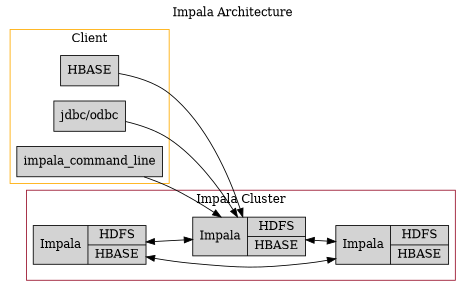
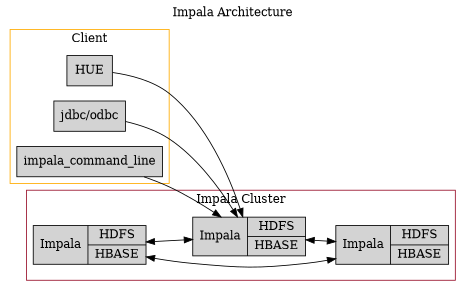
(90, 71) -> (90, 71)
